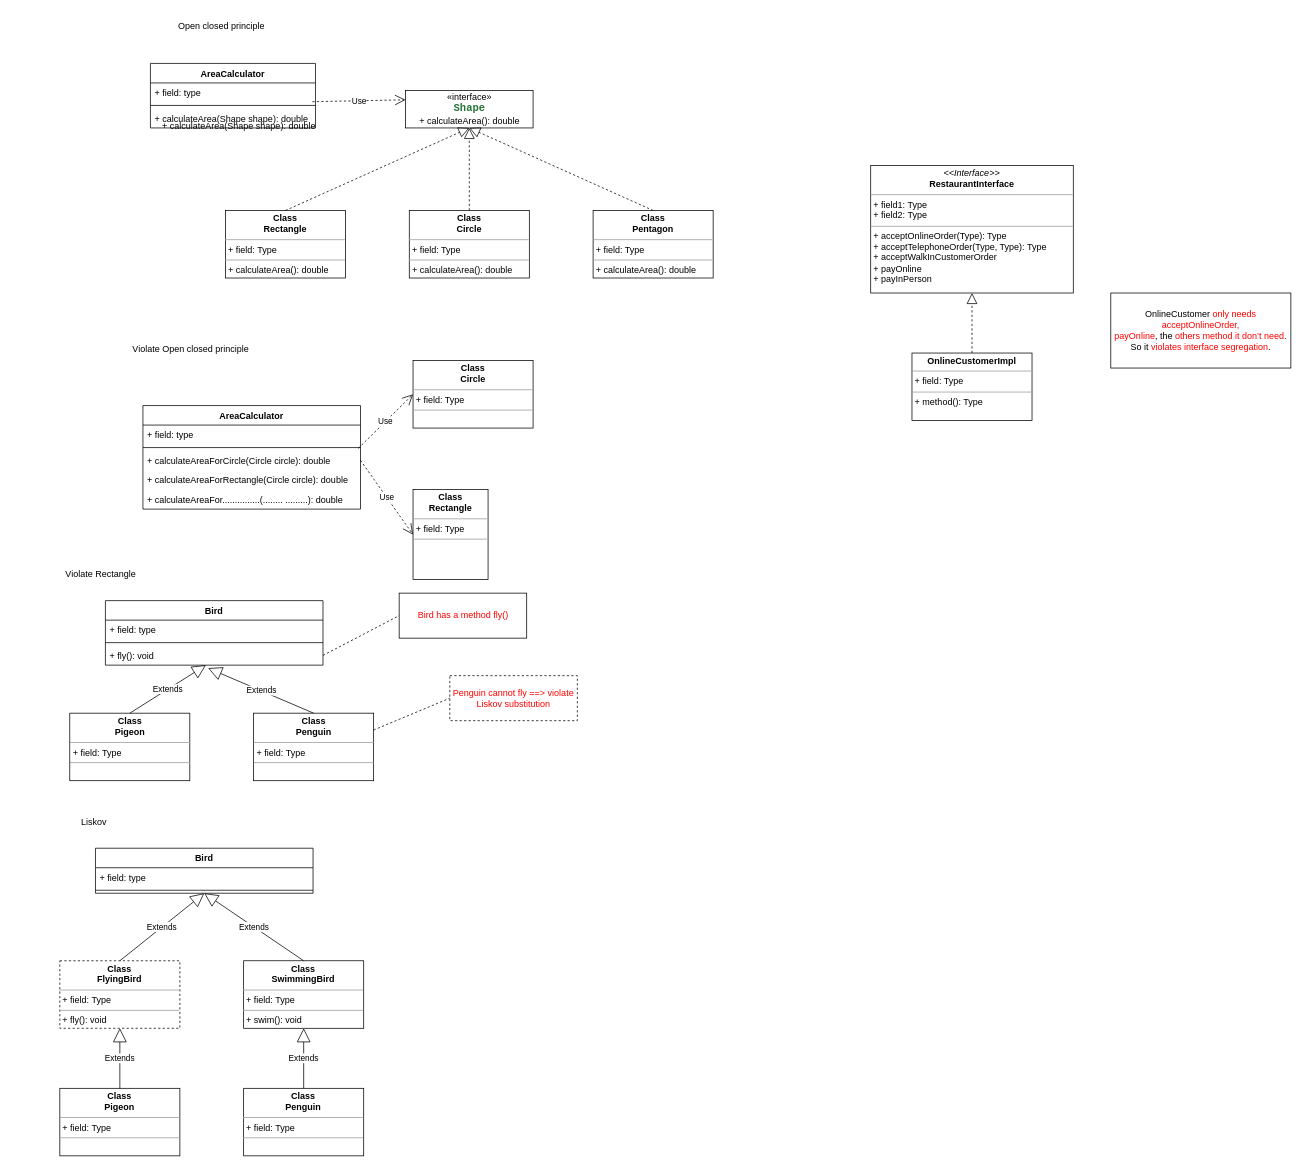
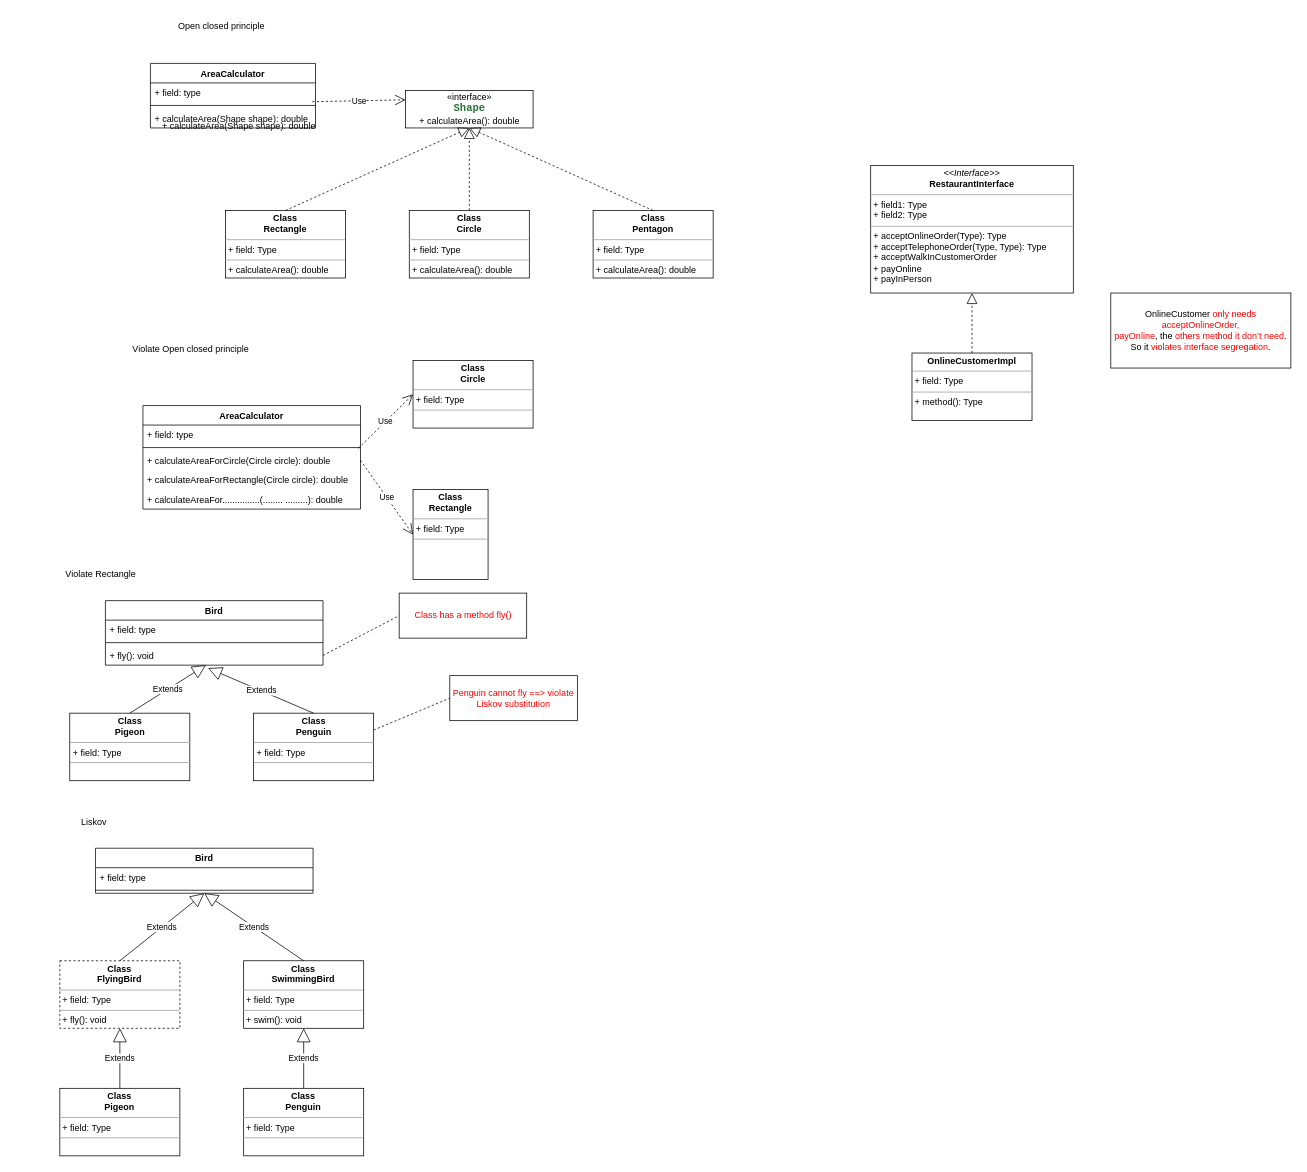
(463, 615) -> (463, 615)
(513, 698) -> (513, 698)
